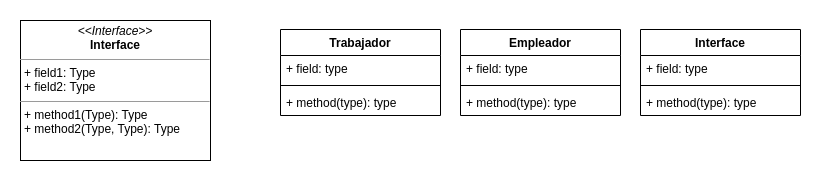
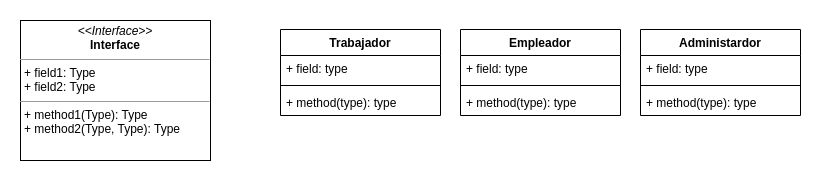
(720, 43) -> (720, 43)
